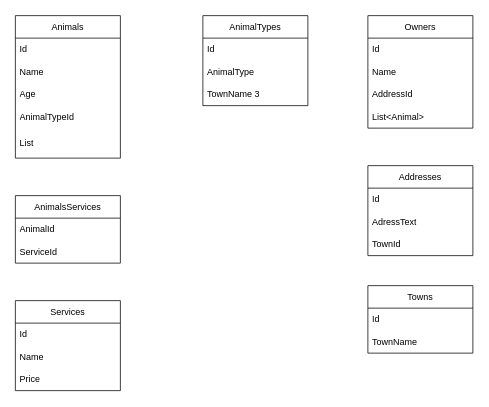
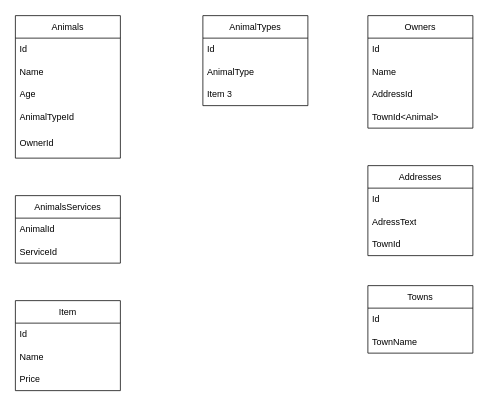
(231, 94) -> (221, 94)
(399, 117) -> (405, 117)
(29, 143) -> (38, 143)
(68, 312) -> (68, 312)
